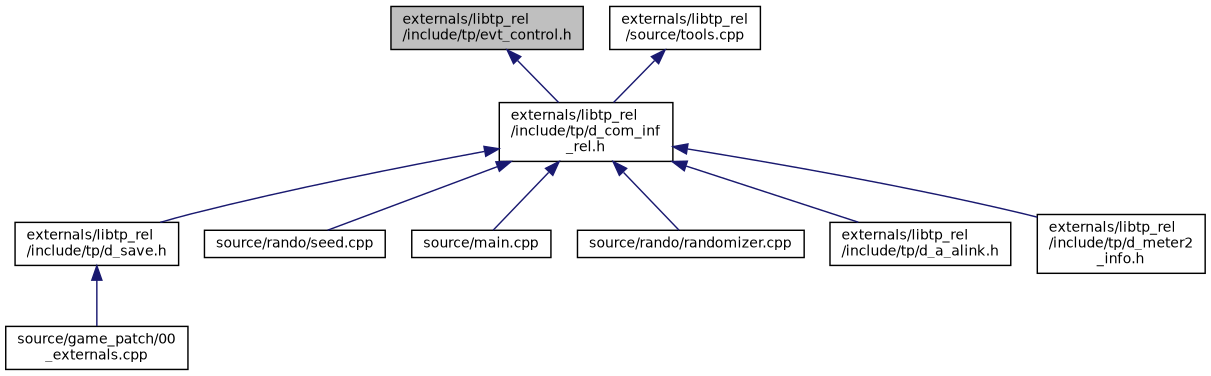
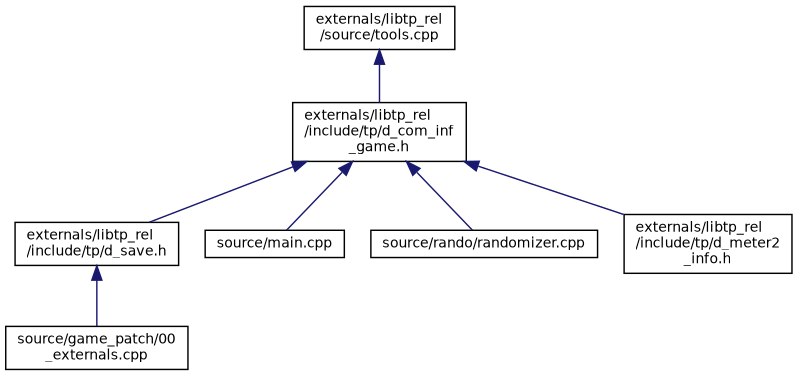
(487, 28) -> none
(586, 132) -> (379, 132)
(295, 244) -> none
(920, 244) -> none
